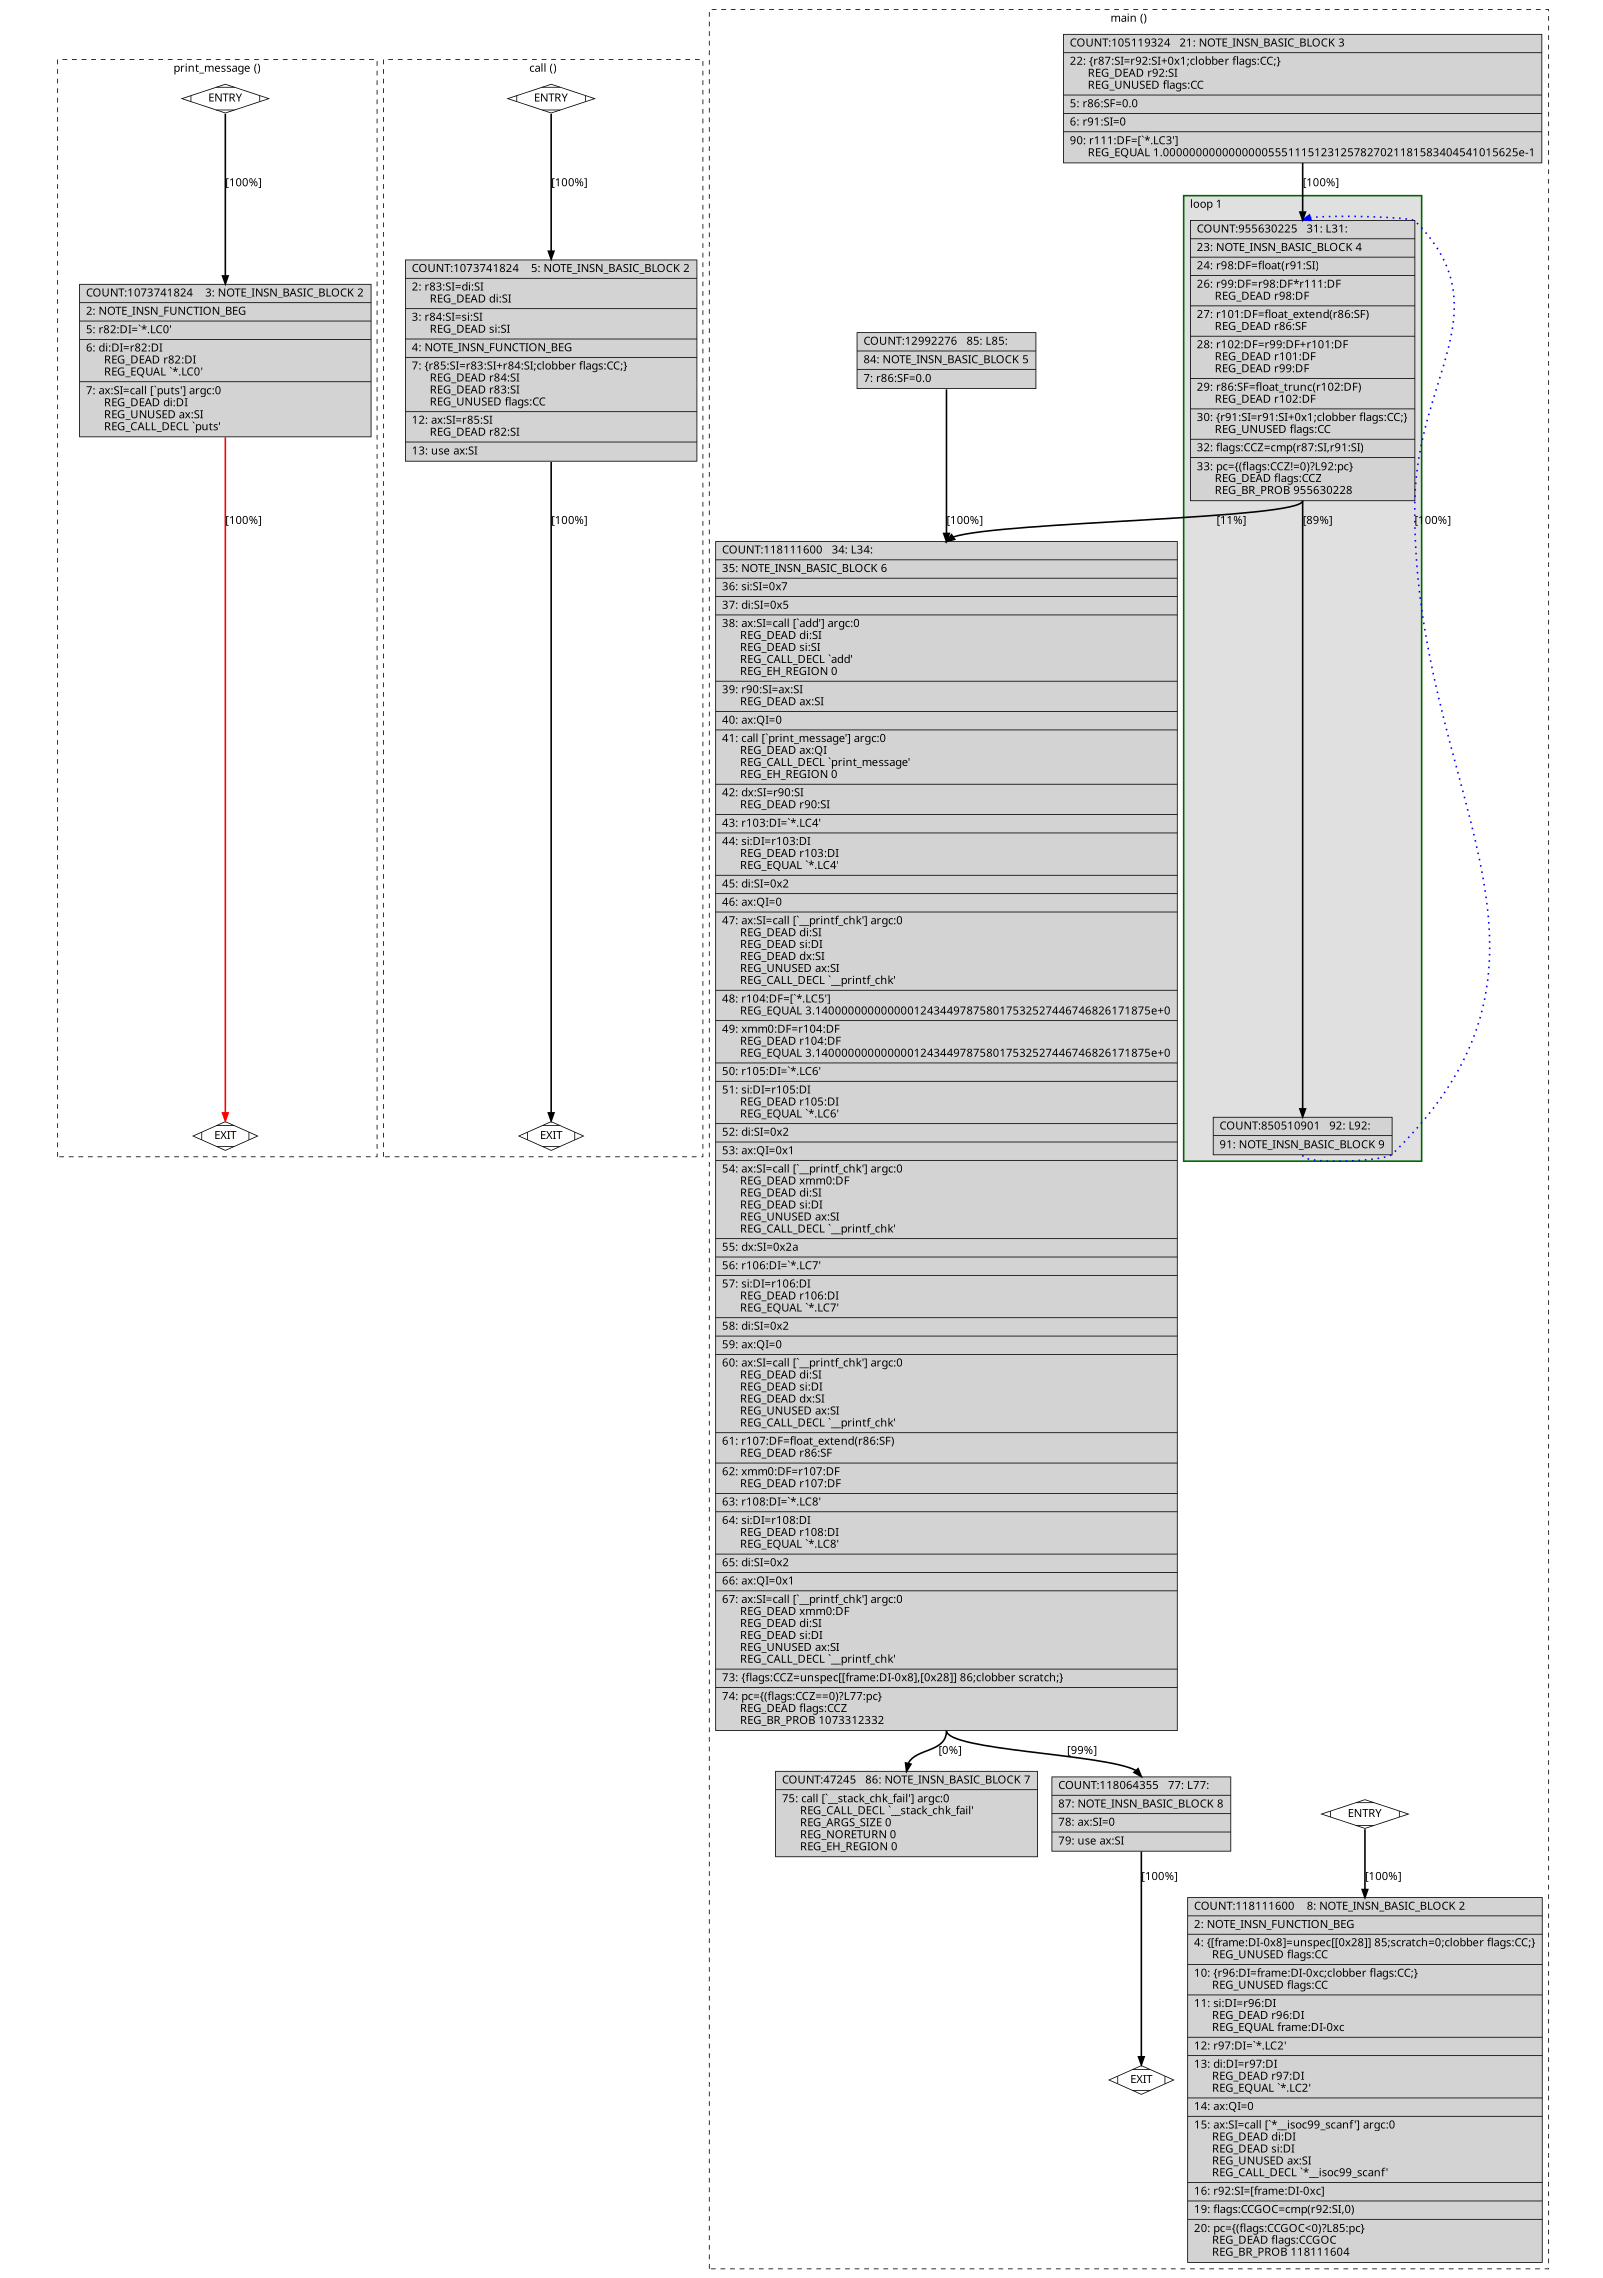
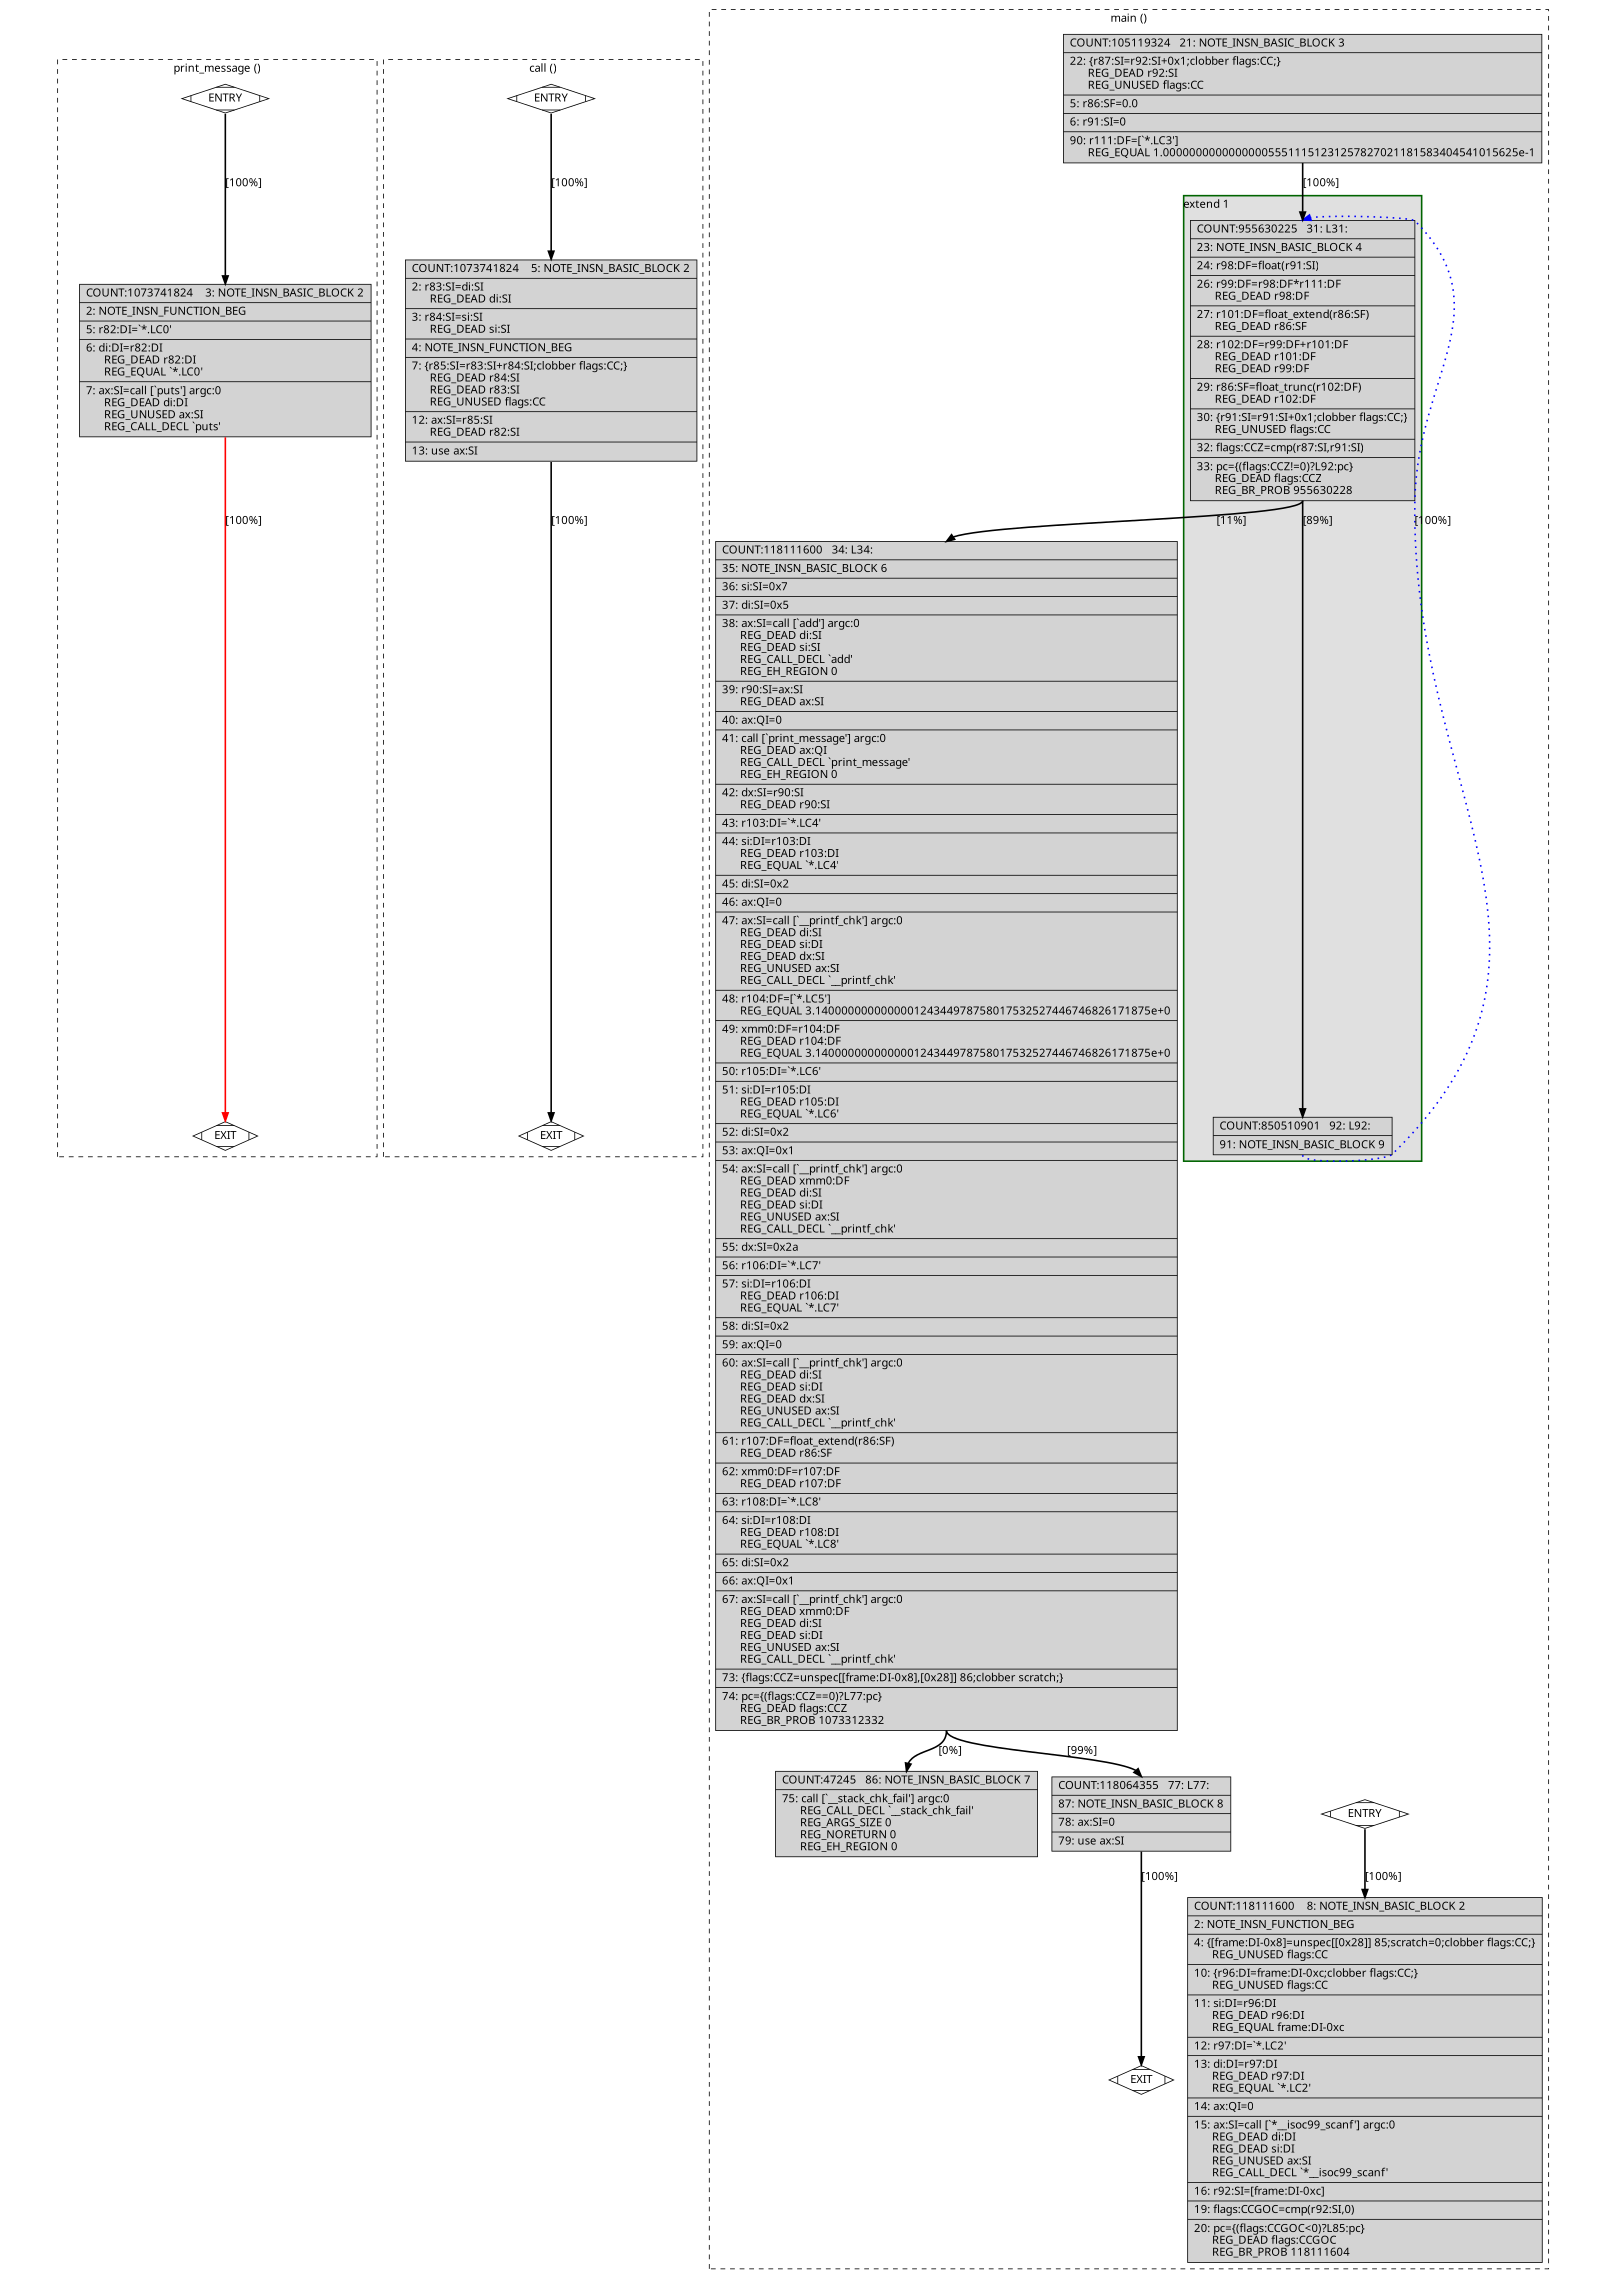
(1206, 205) -> (1206, 205)
(947, 361) -> none
